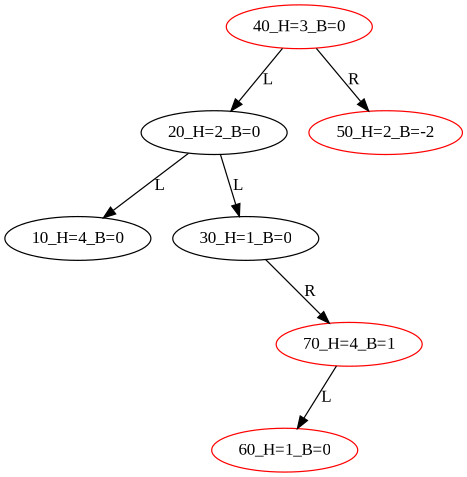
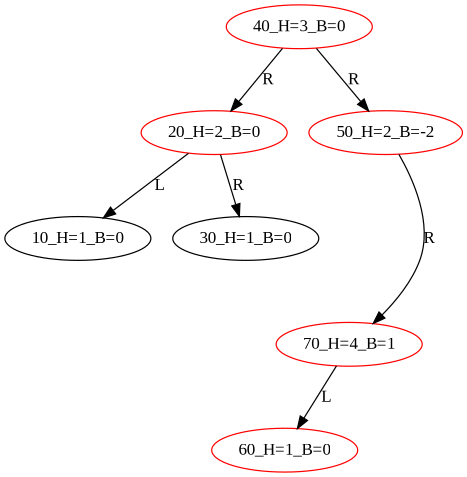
(268, 80) -> (268, 80)
(214, 133) -> (214, 133)
(238, 186) -> (238, 186)
(78, 238) -> (78, 238)
(293, 287) -> (424, 239)
